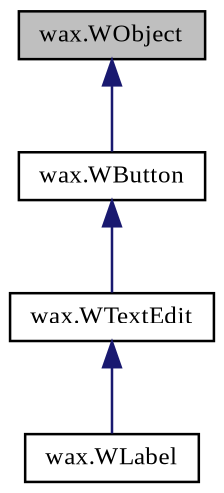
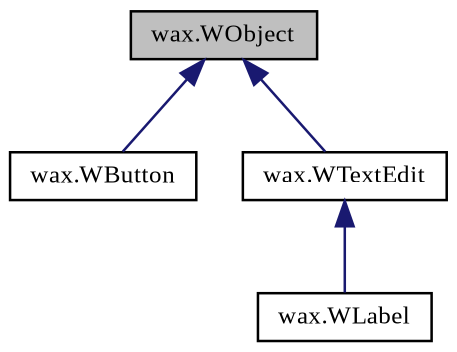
(112, 260) -> (293, 116)
